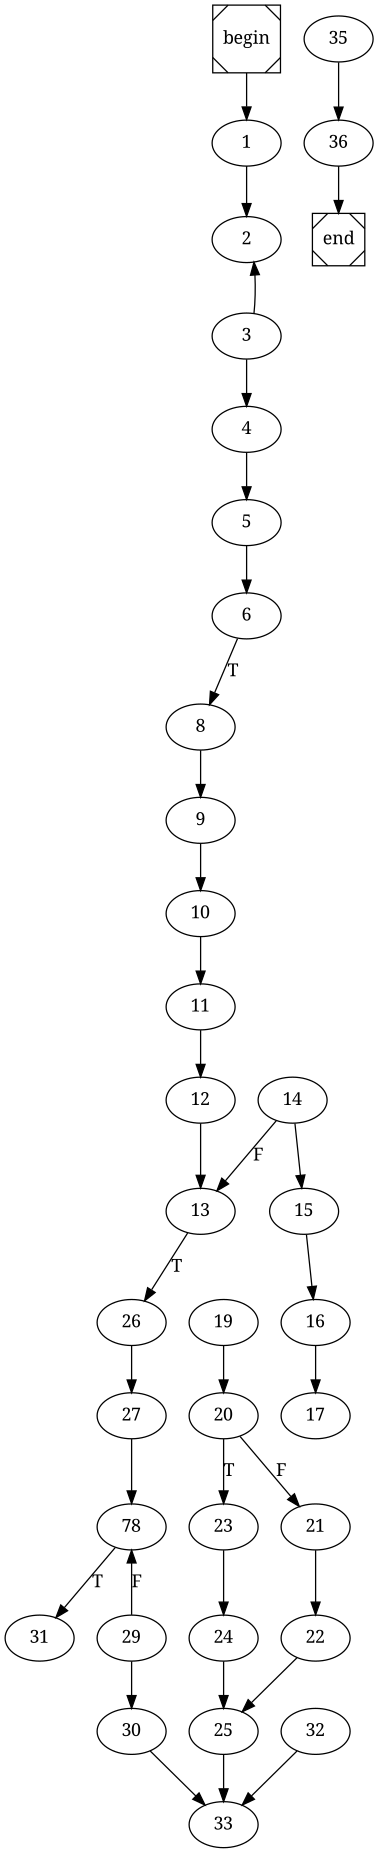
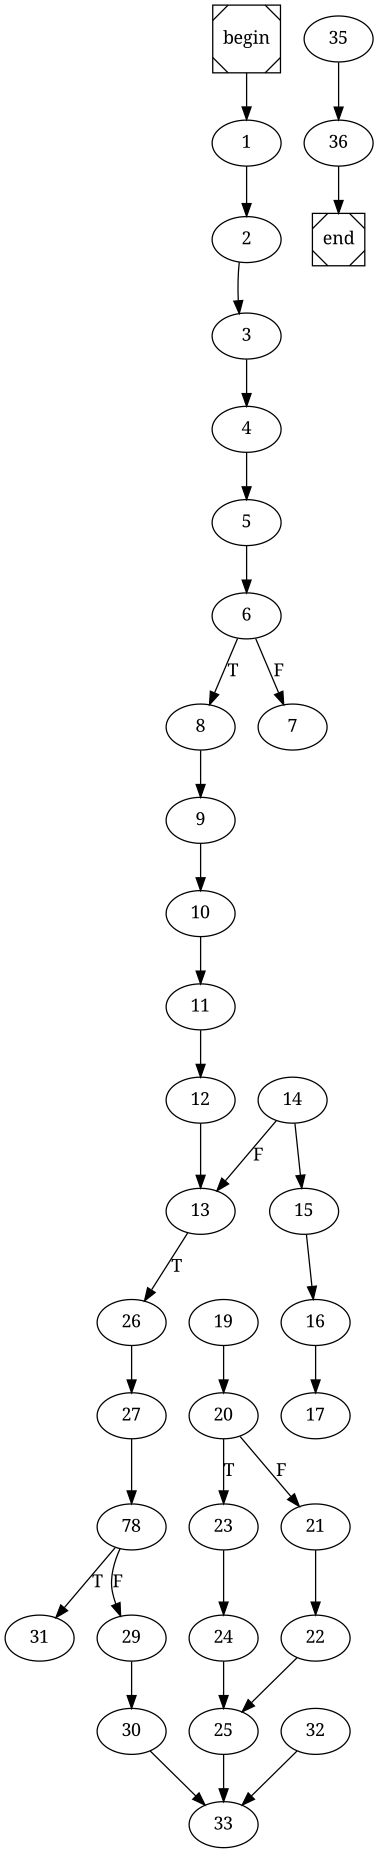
(255, 294) -> (238, 281)
none -> (293, 727)
(132, 1589) -> (112, 1576)
